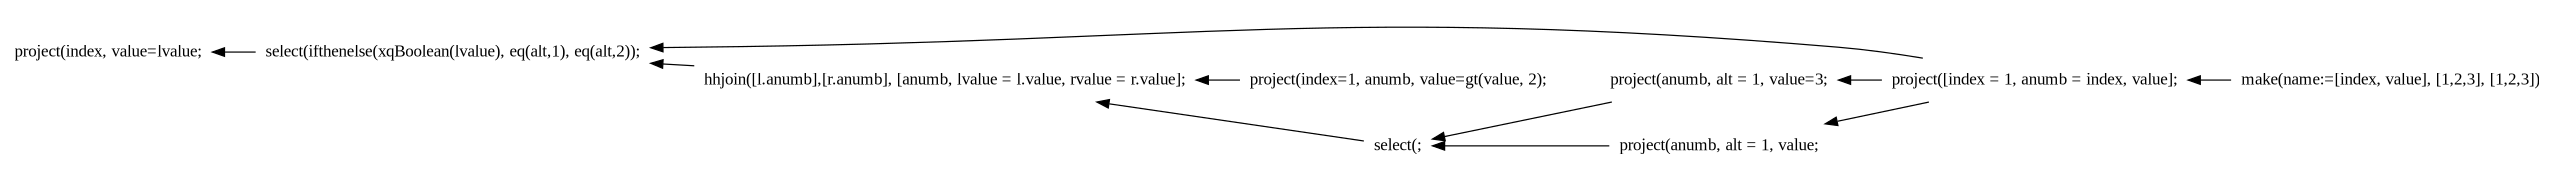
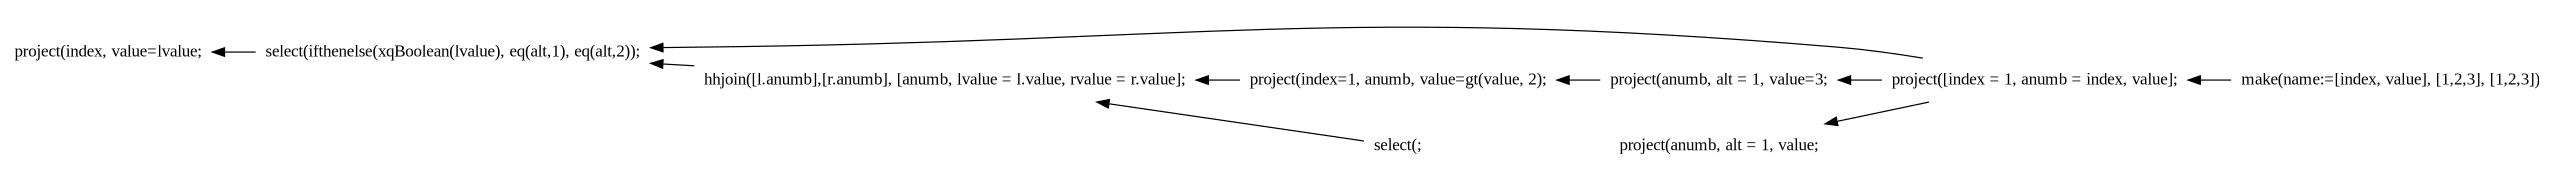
(1528, 119) -> (1585, 80)
(1527, 146) -> none
